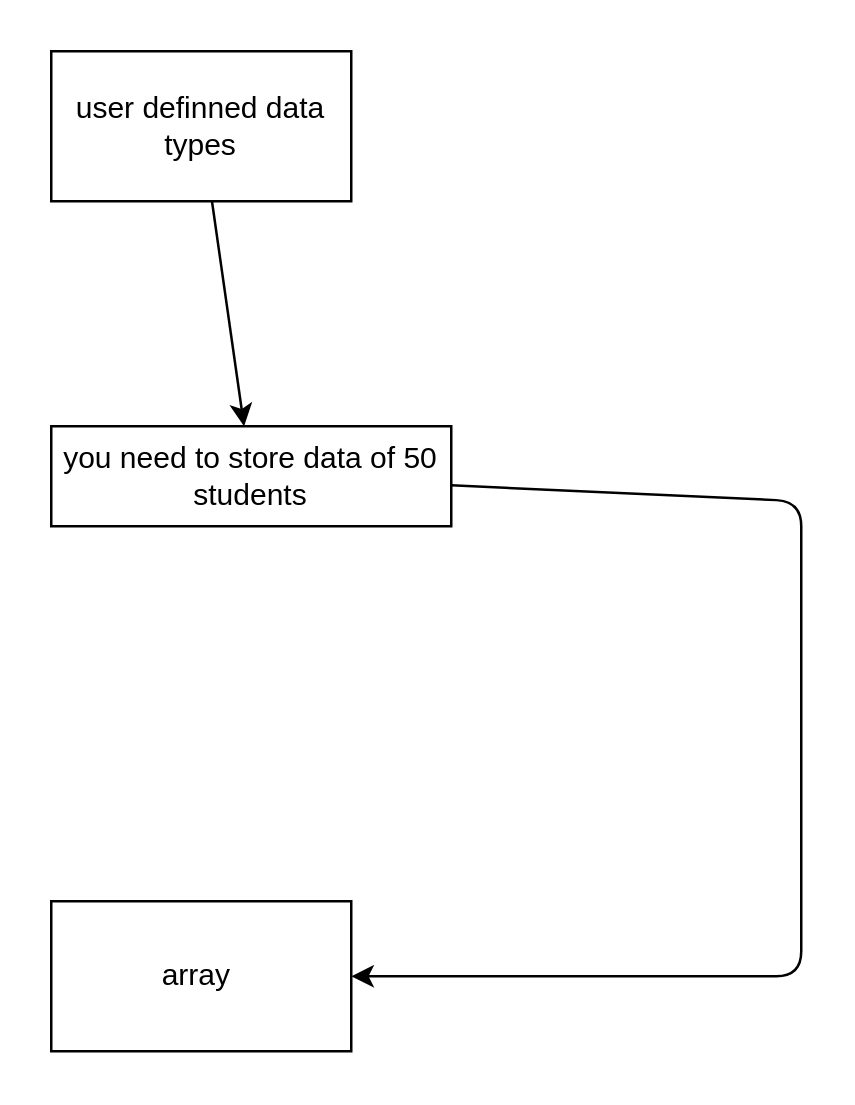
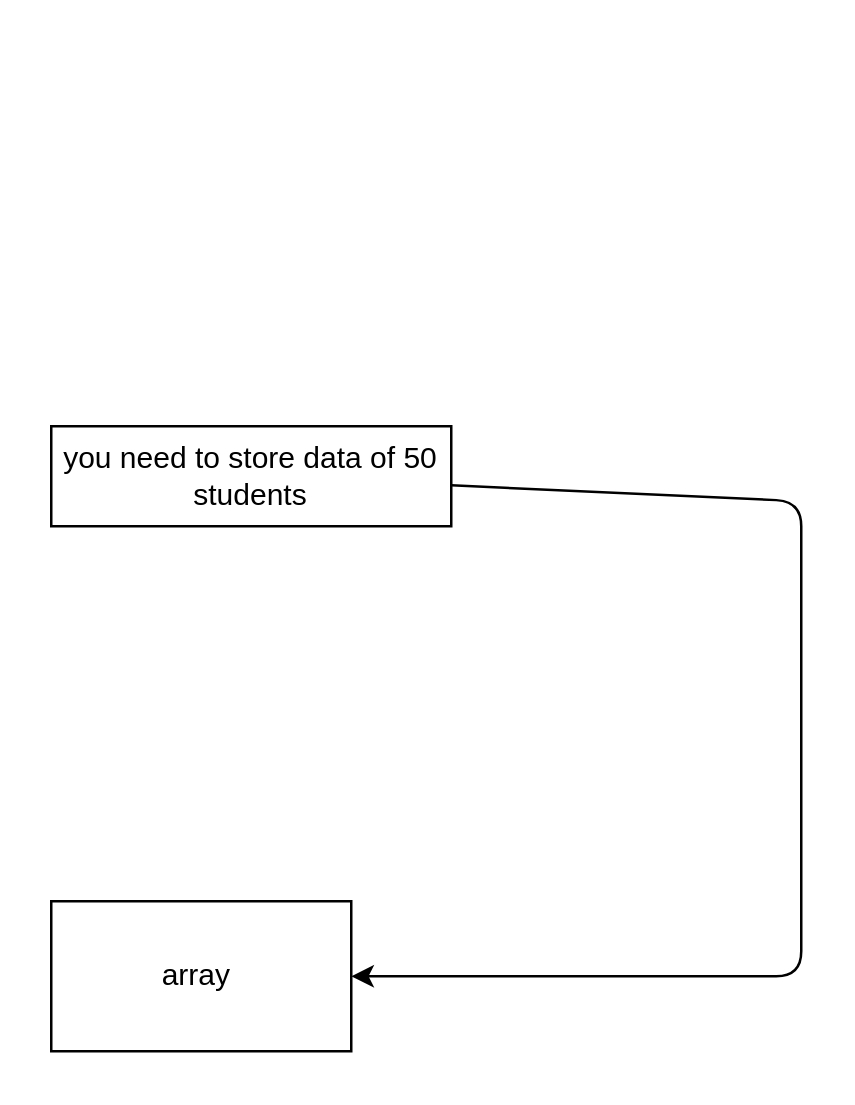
(201, 126) -> none
(227, 305) -> none
